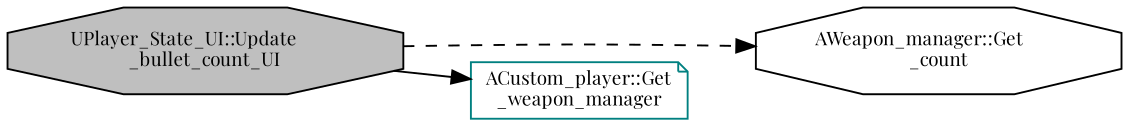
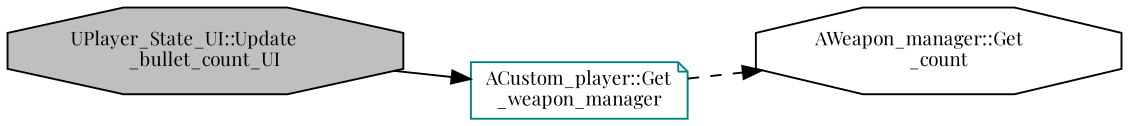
(570, 44) -> (715, 76)
